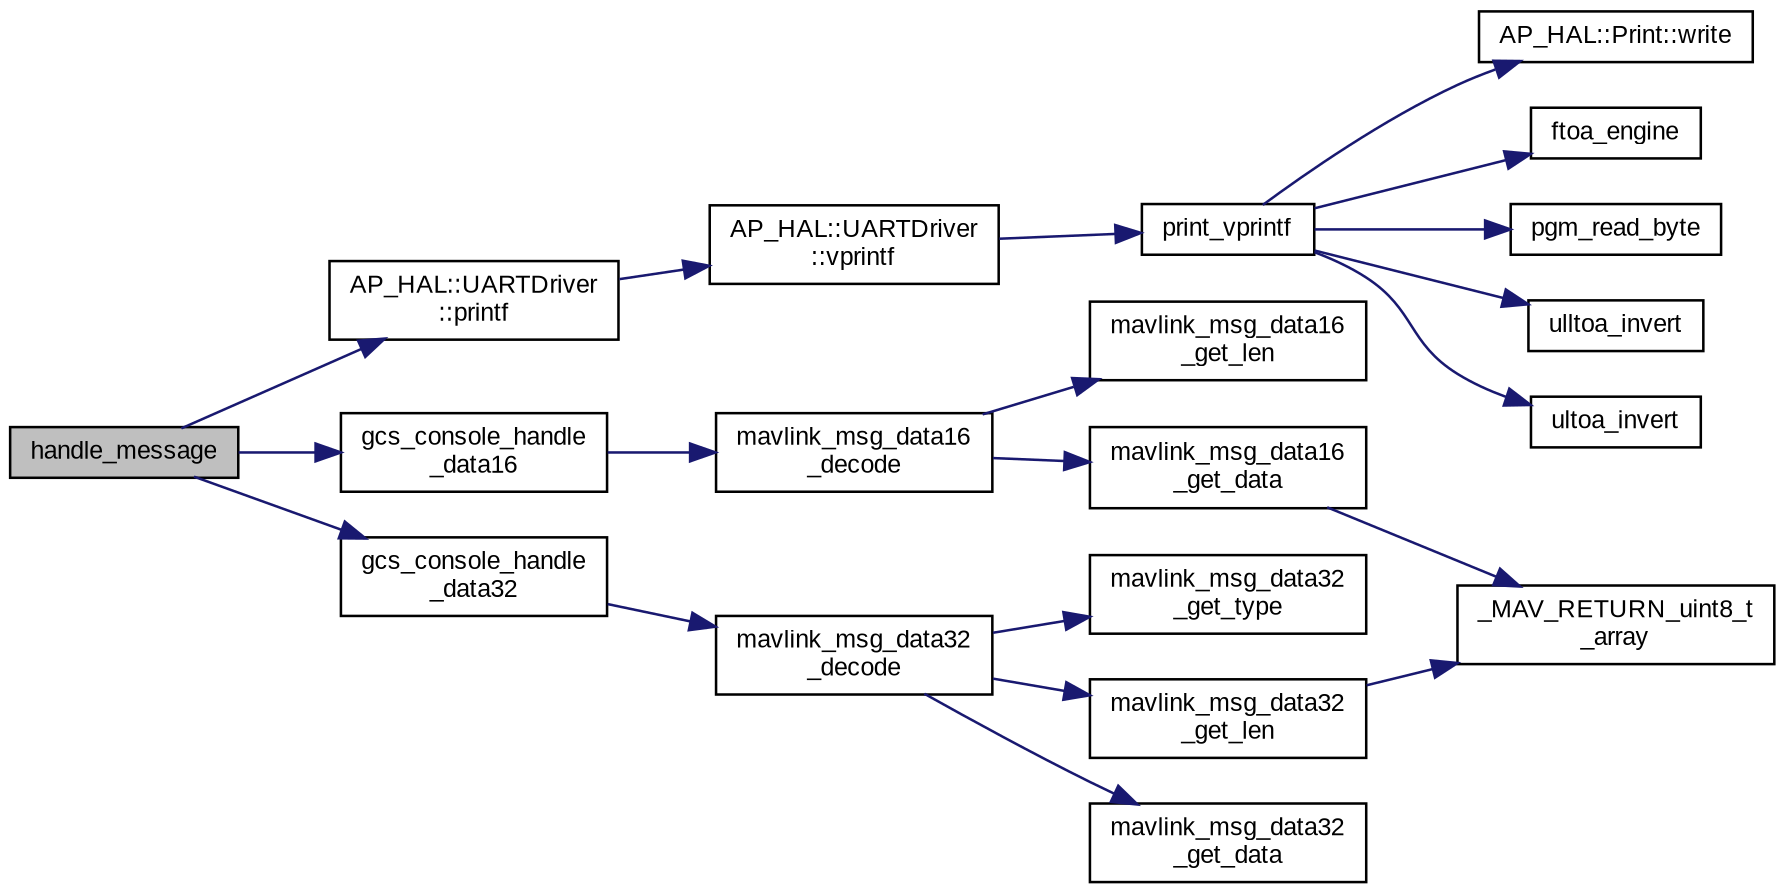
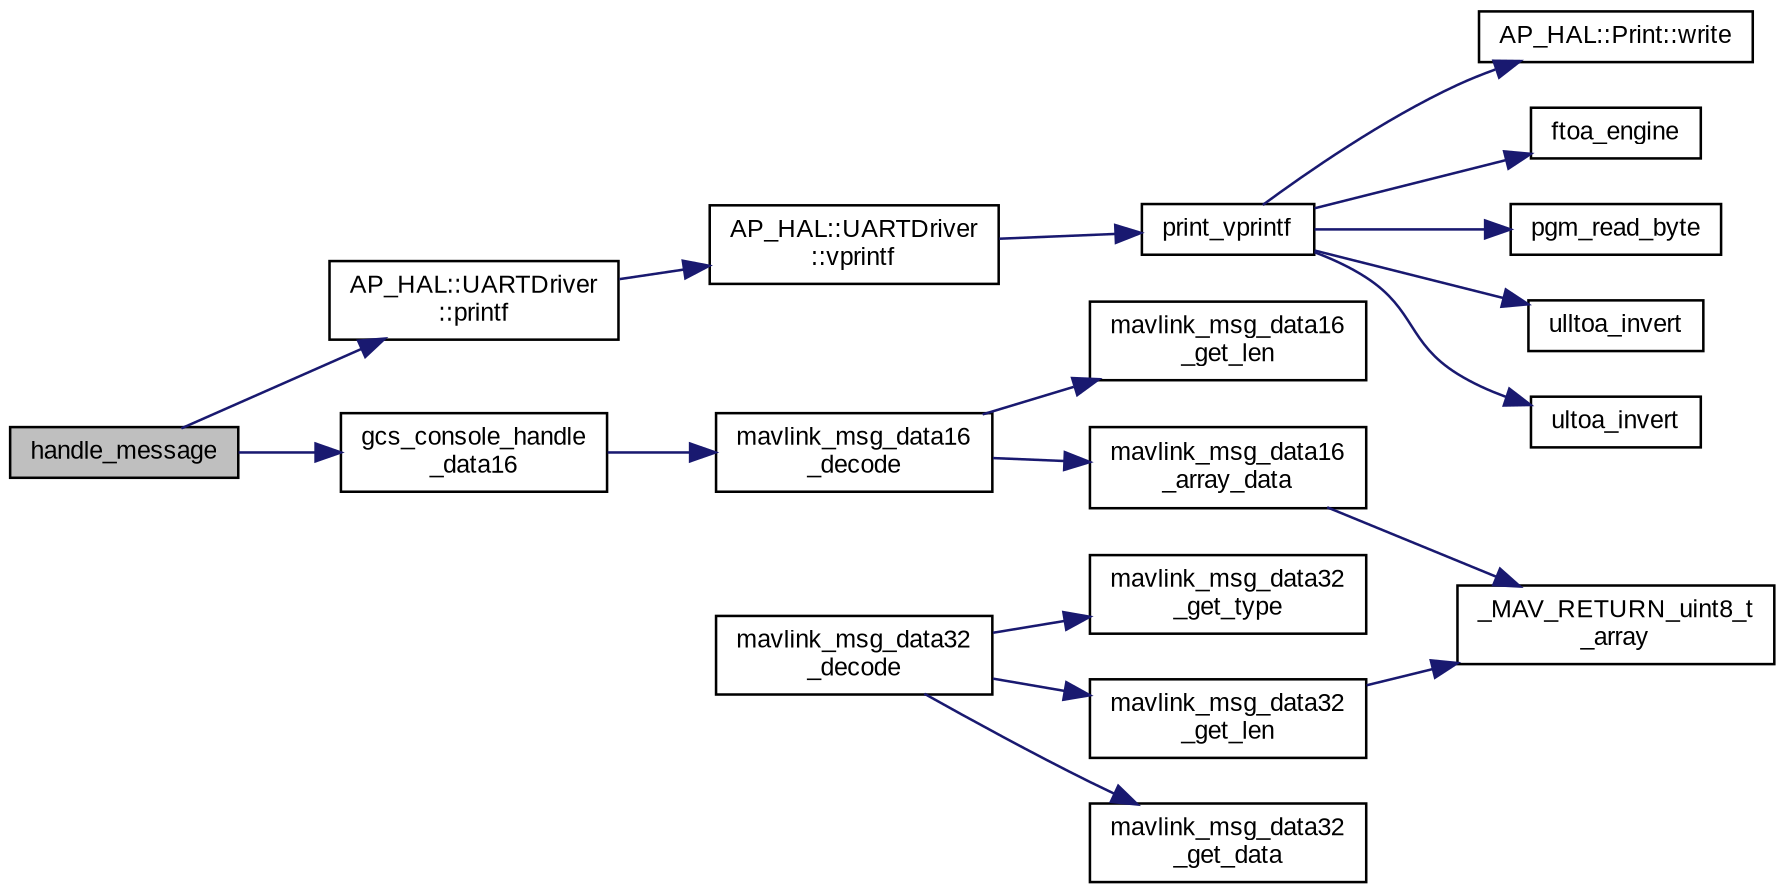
(1228, 468) -> (1228, 468)
(474, 577) -> none
